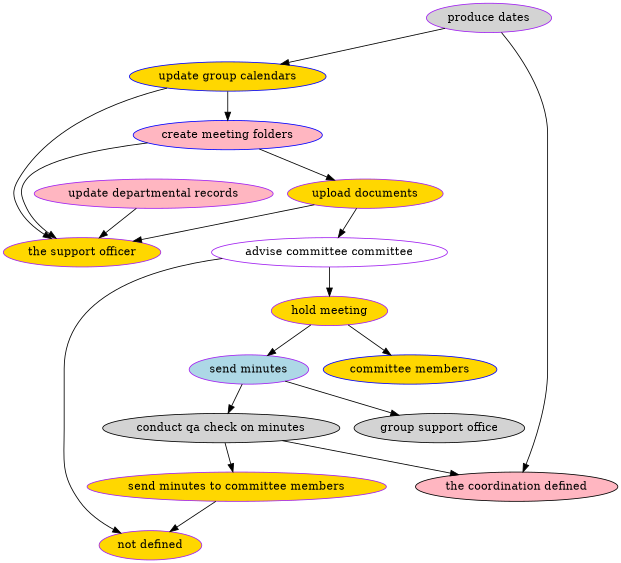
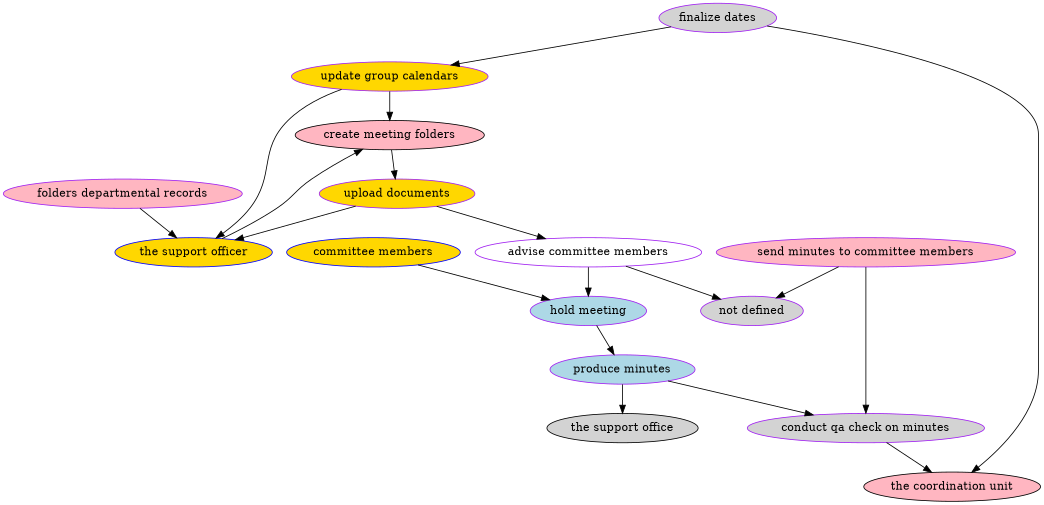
(489, 18) -> (718, 18)
(228, 77) -> (390, 77)
(228, 135) -> (390, 135)
(53, 163) -> (290, 198)
(154, 194) -> (123, 194)
(82, 252) -> (194, 252)
(329, 252) -> (588, 252)
(329, 311) -> (588, 311)
(366, 338) -> (480, 281)
(249, 370) -> (623, 370)
(221, 428) -> (866, 428)
(439, 428) -> (623, 428)
(228, 454) -> (866, 336)
(237, 487) -> (866, 252)
(517, 487) -> (952, 487)
(150, 545) -> (752, 311)
